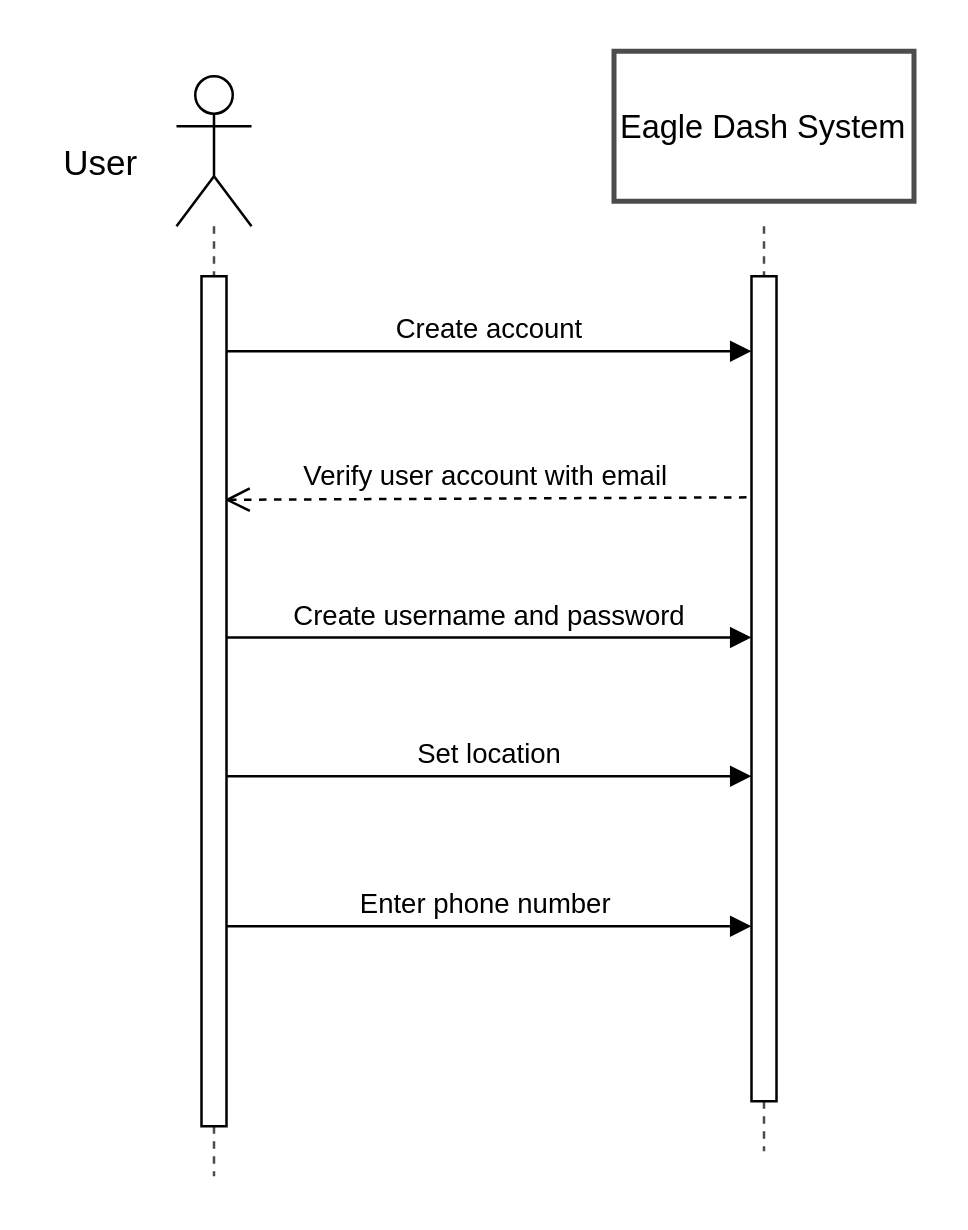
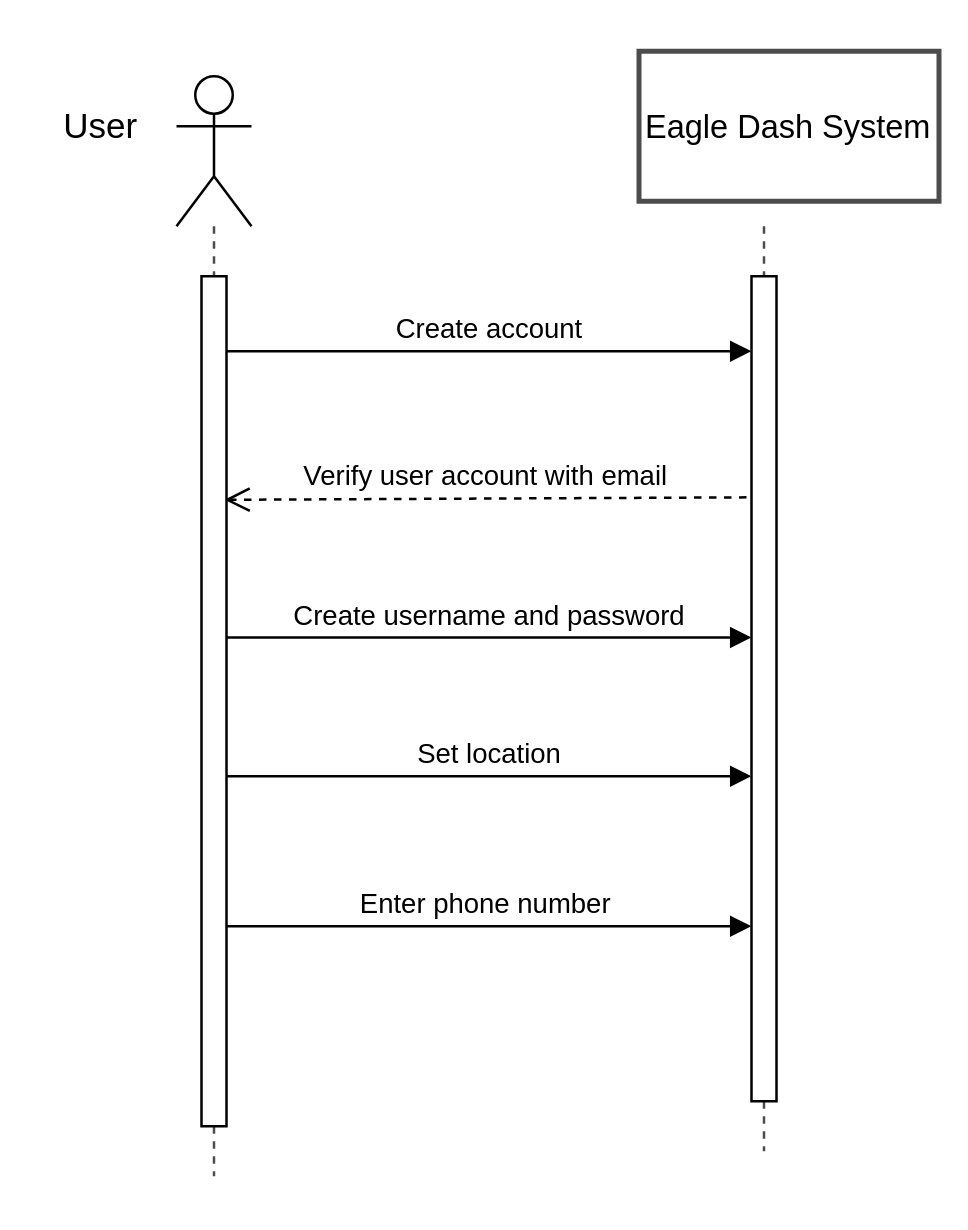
(764, 126) -> (789, 126)
(101, 164) -> (101, 126)
